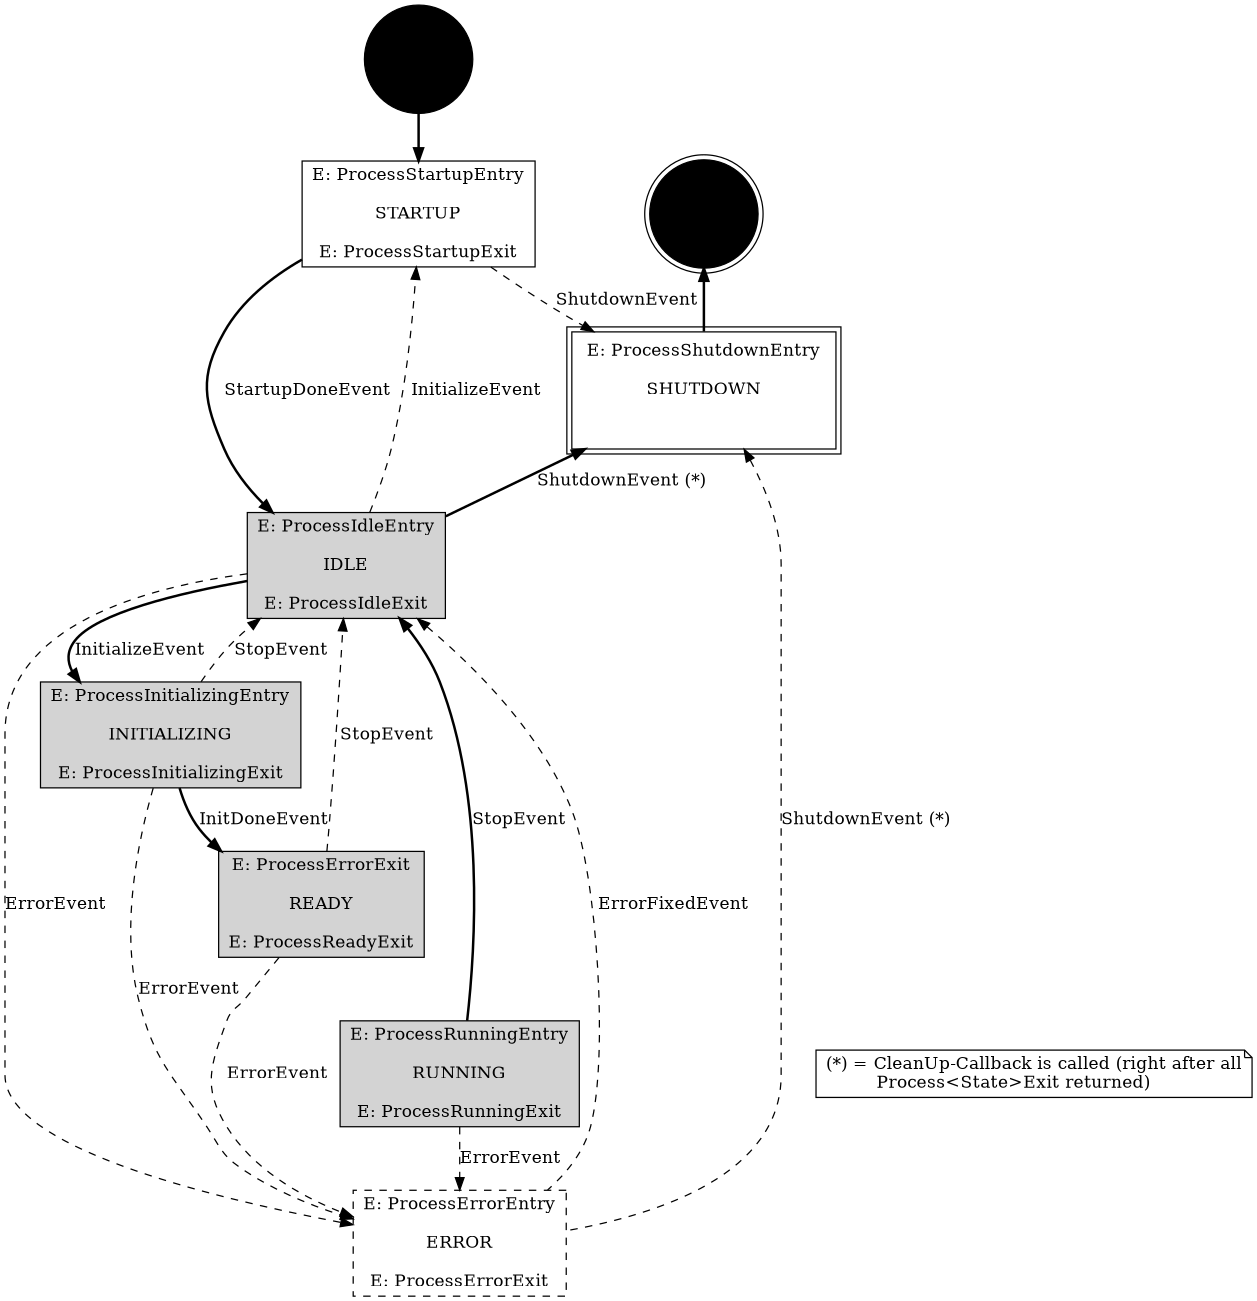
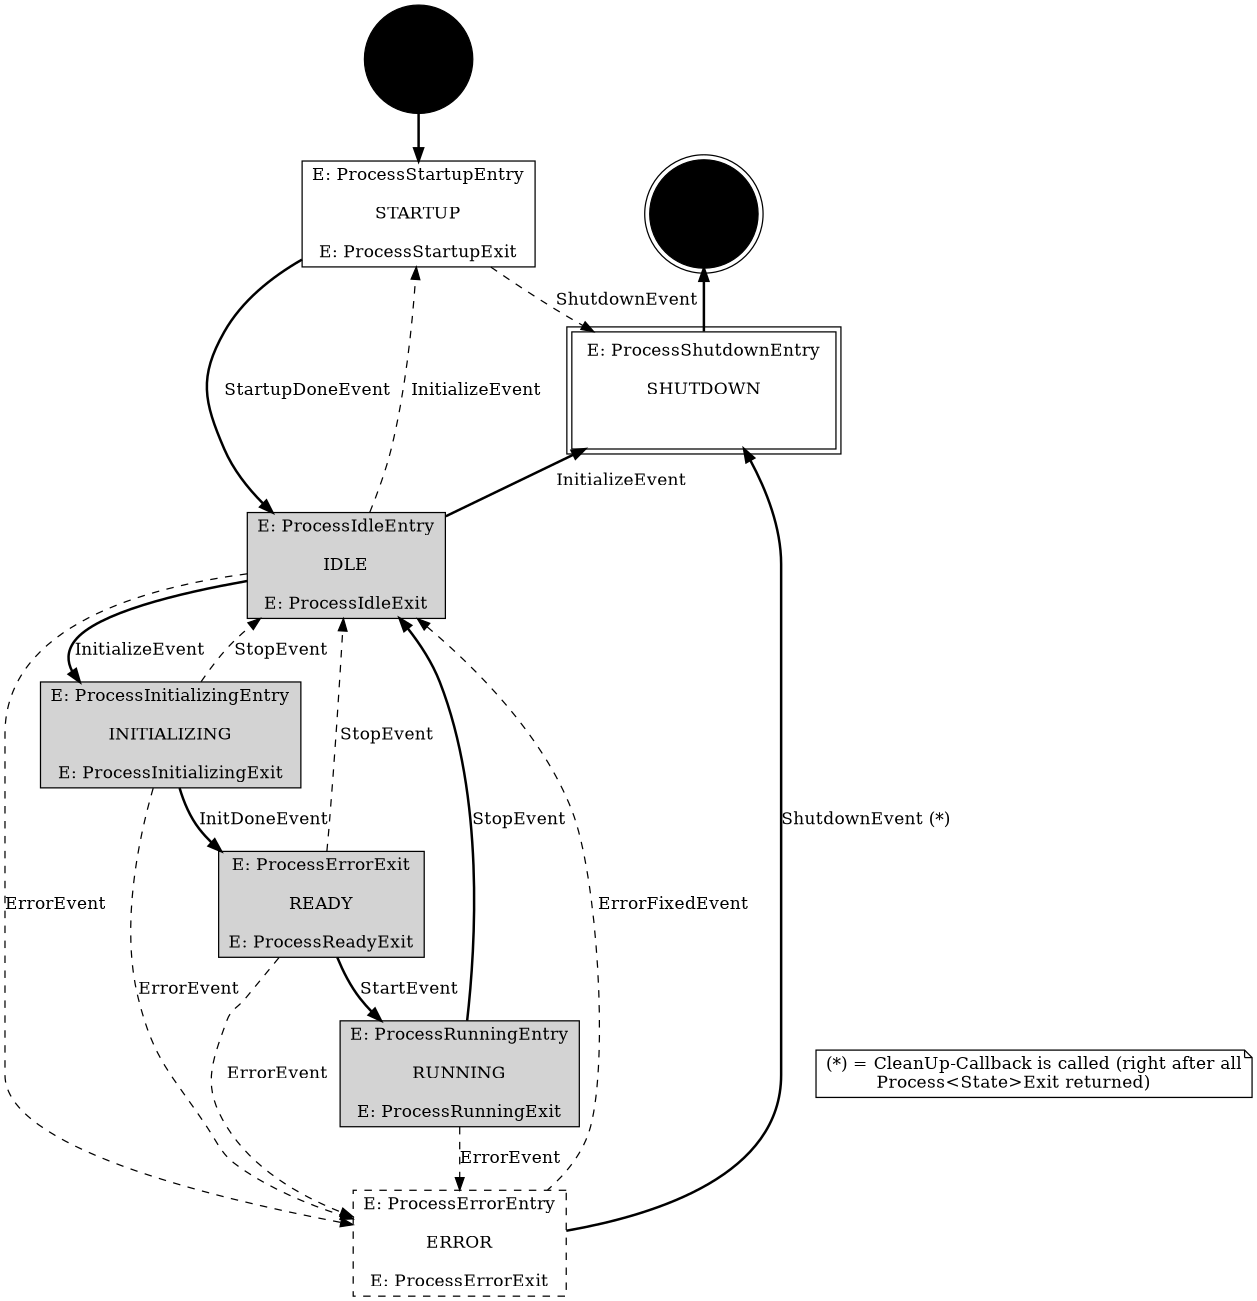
(622, 481) -> (622, 481)
(781, 909) -> (781, 909)
none -> (352, 986)
